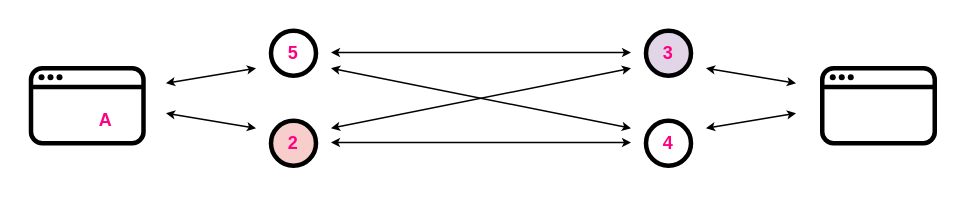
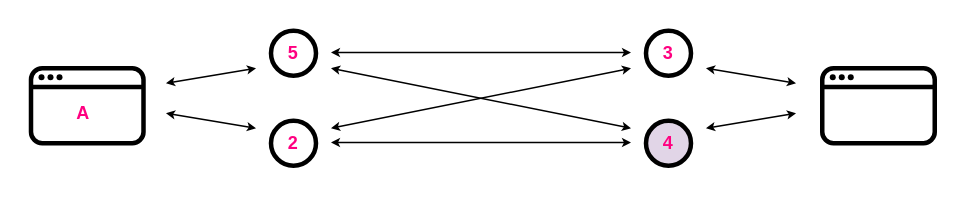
(668, 53) -> (668, 53)
(106, 121) -> (83, 113)
(293, 143) -> (293, 143)
(668, 143) -> (668, 143)
